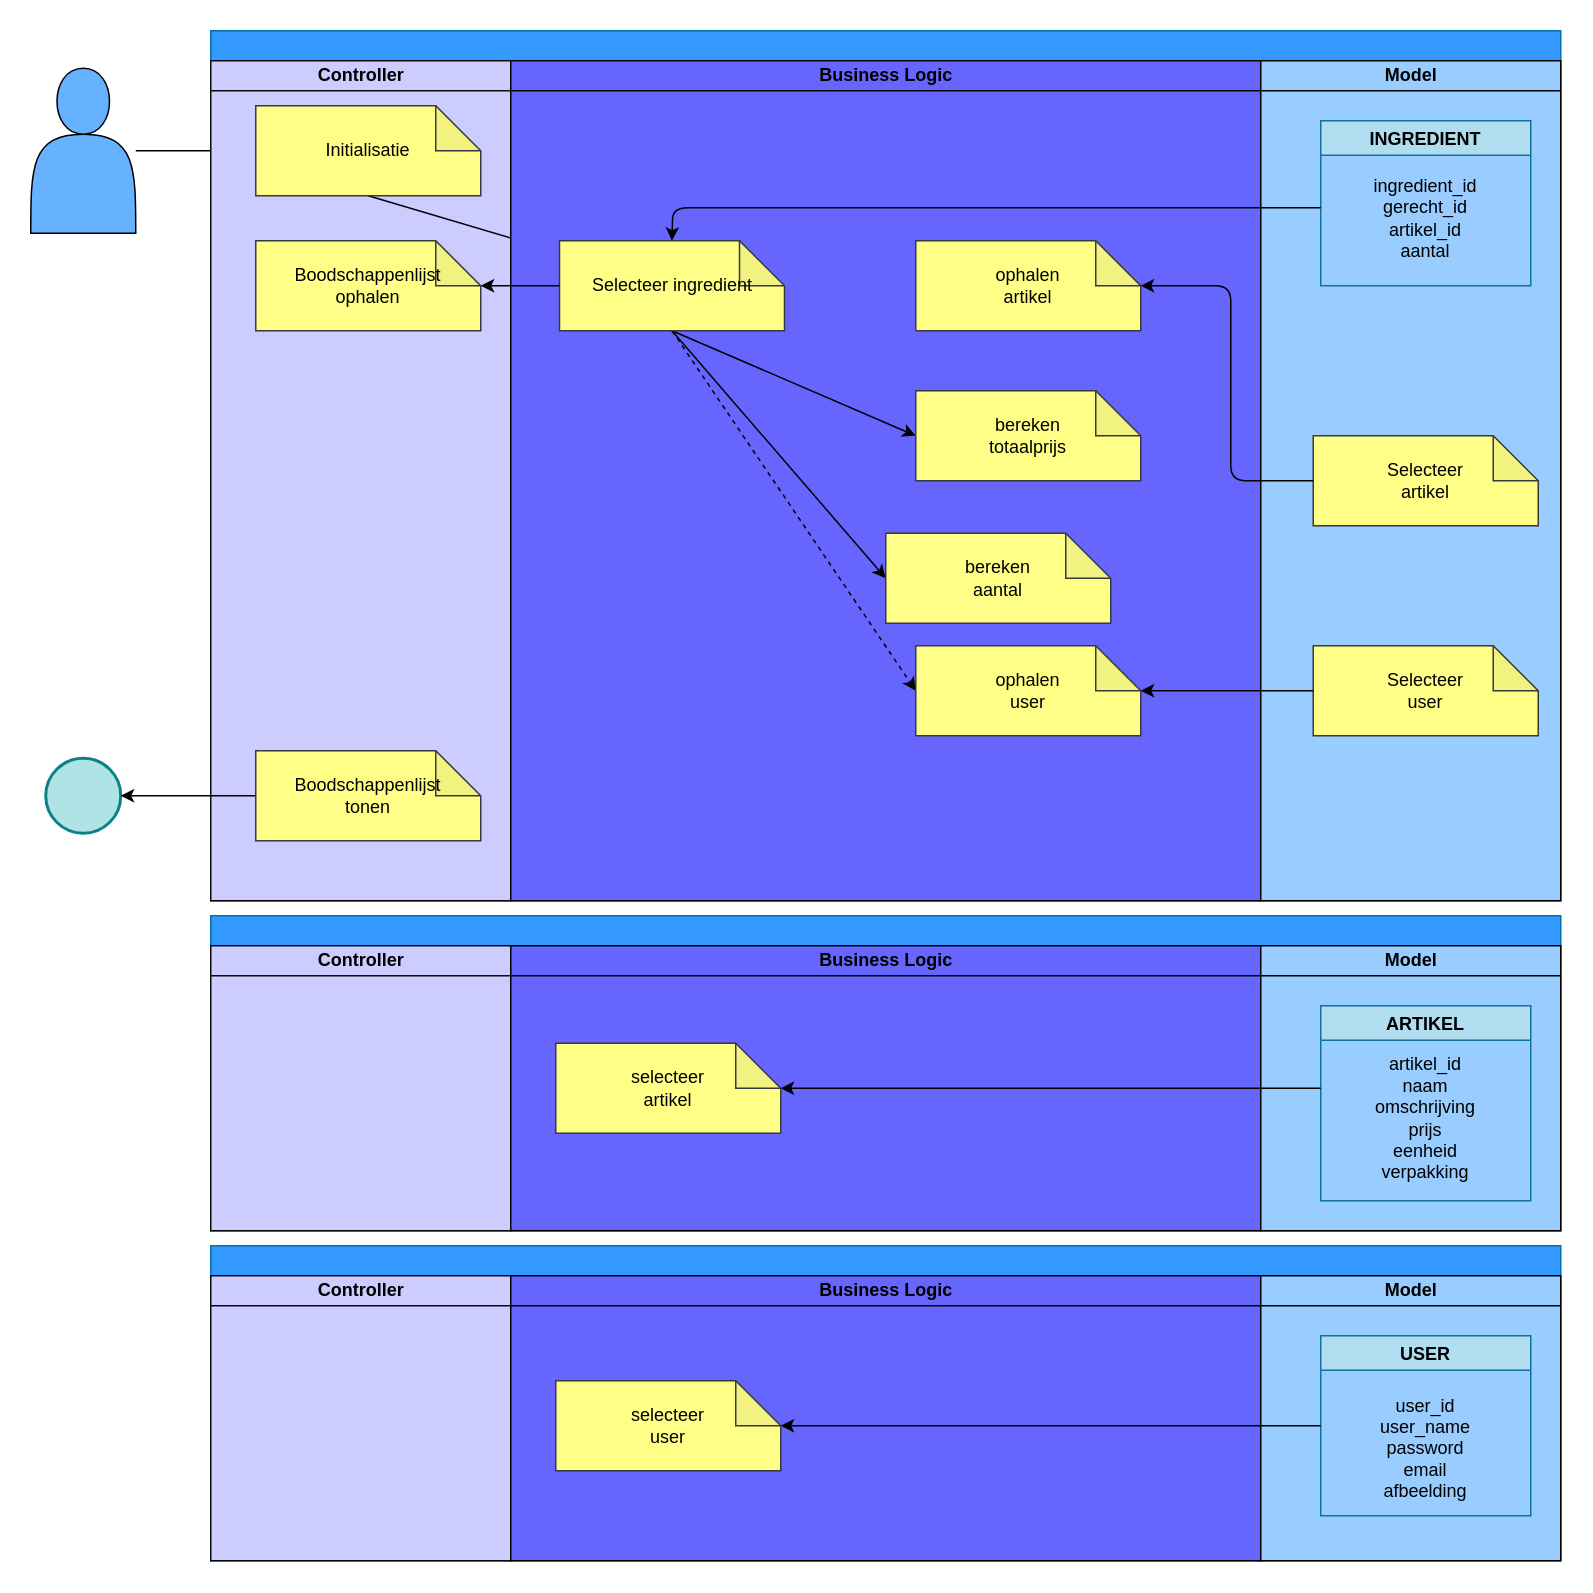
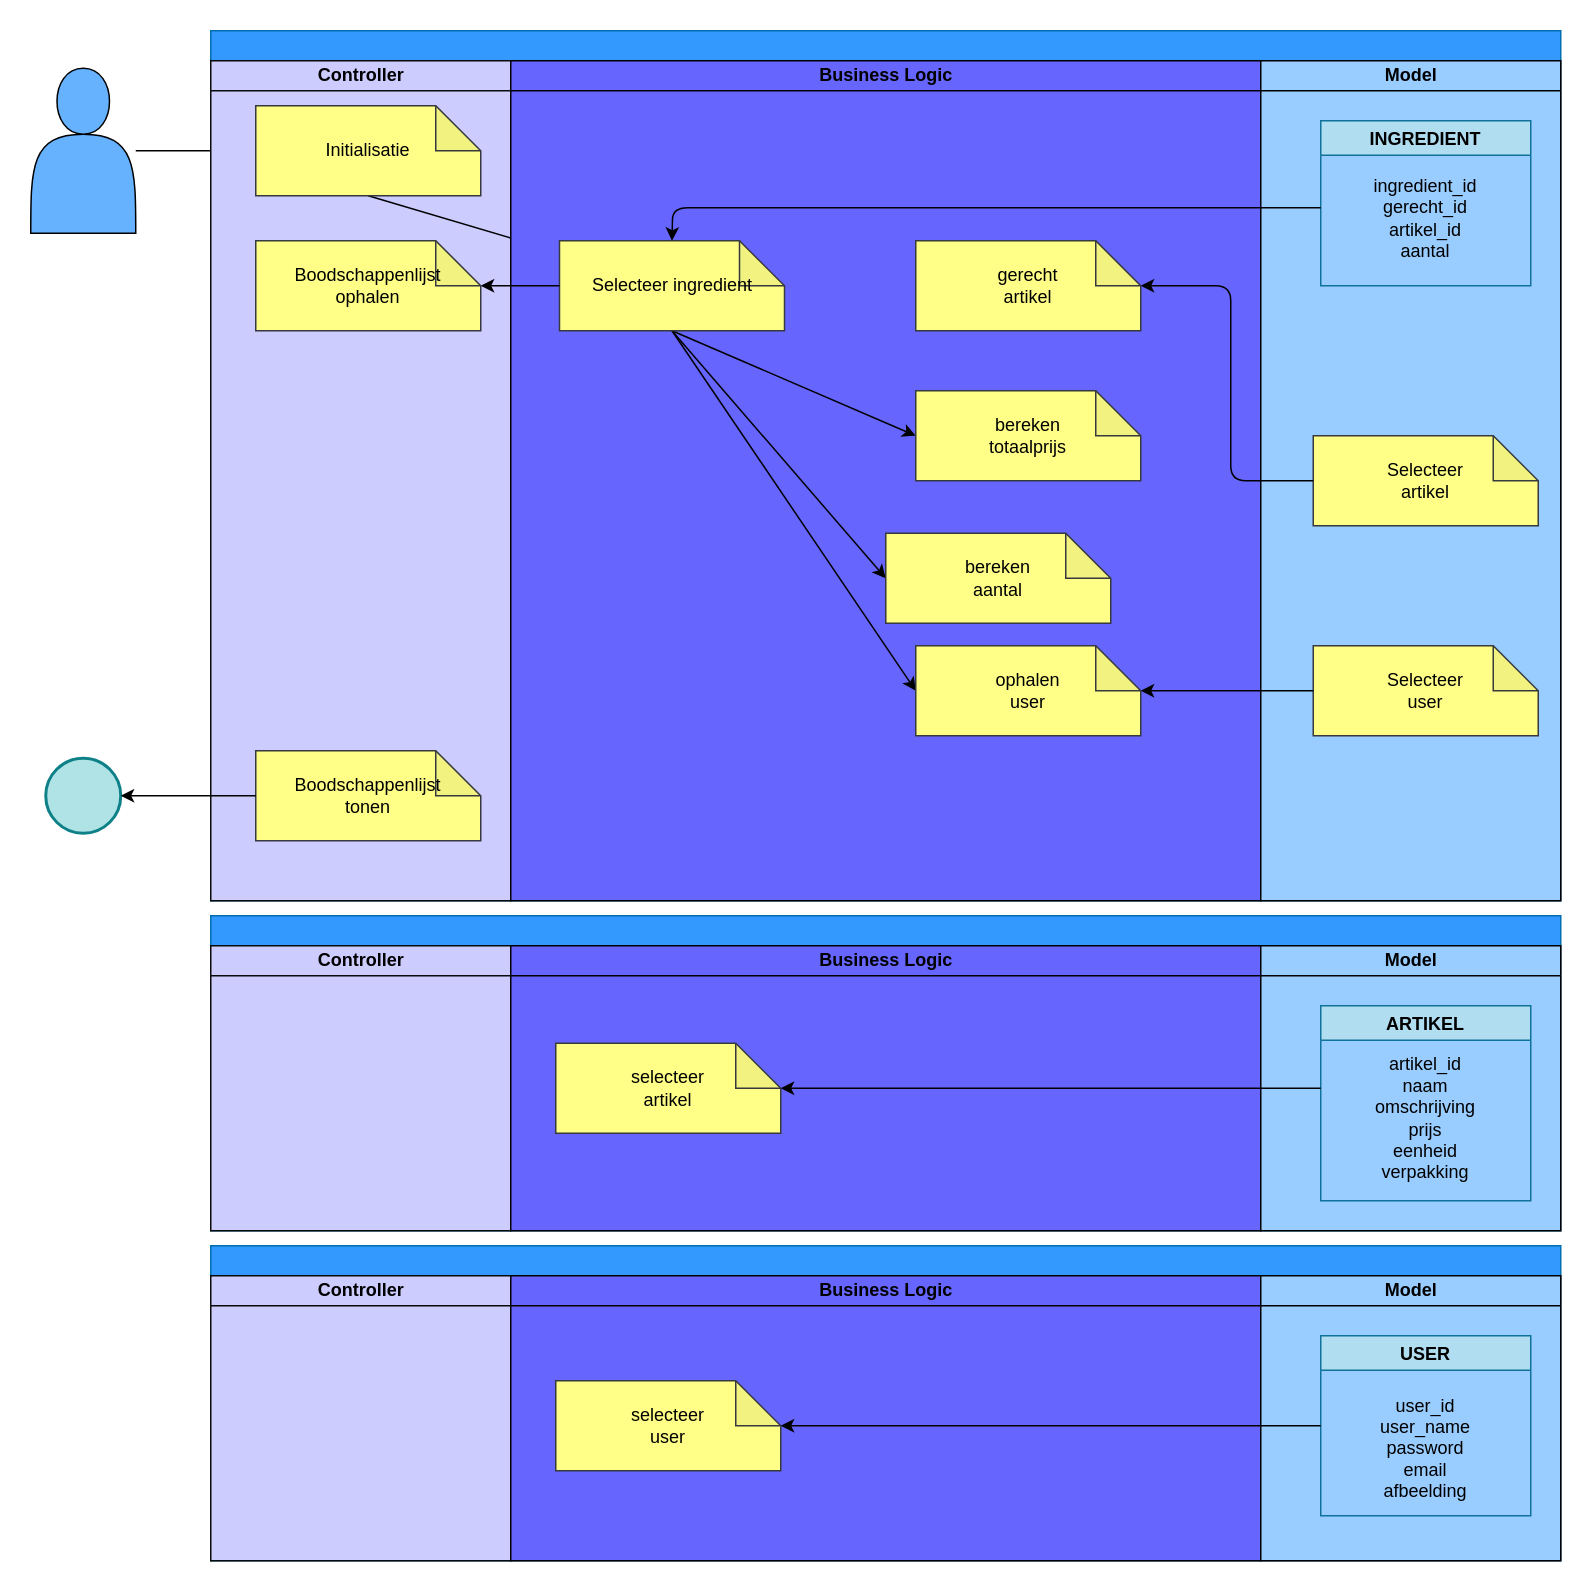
(1028, 286) -> (1028, 286)
(794, 511) -> (794, 511)
